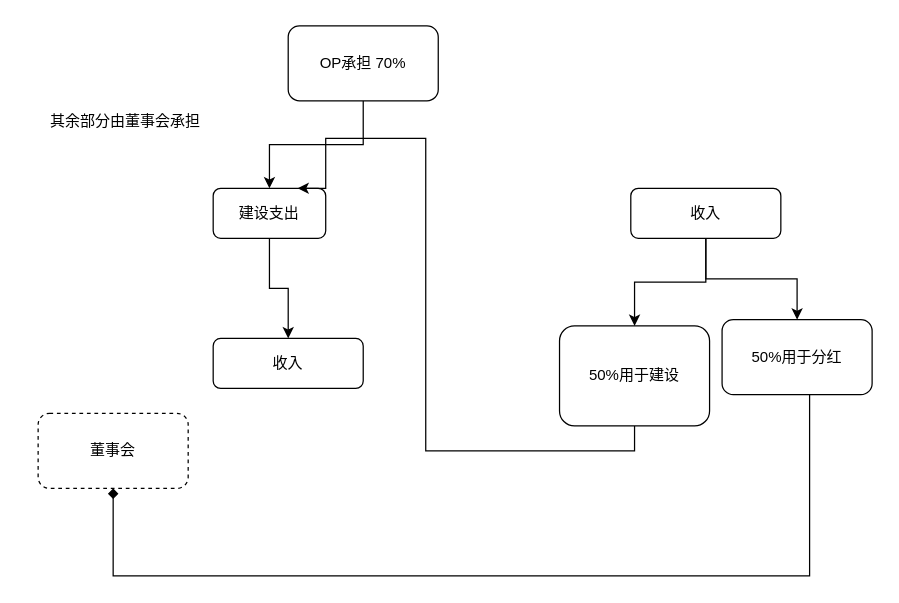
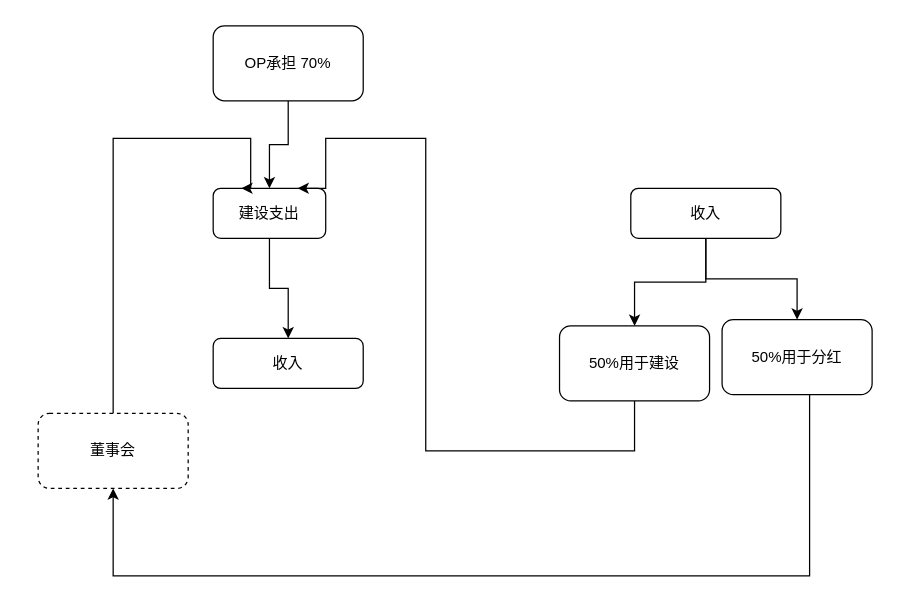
(363, 63) -> (288, 63)
(126, 131) -> none
none -> (113, 182)
(634, 376) -> (634, 363)
(113, 499) -> (113, 498)
